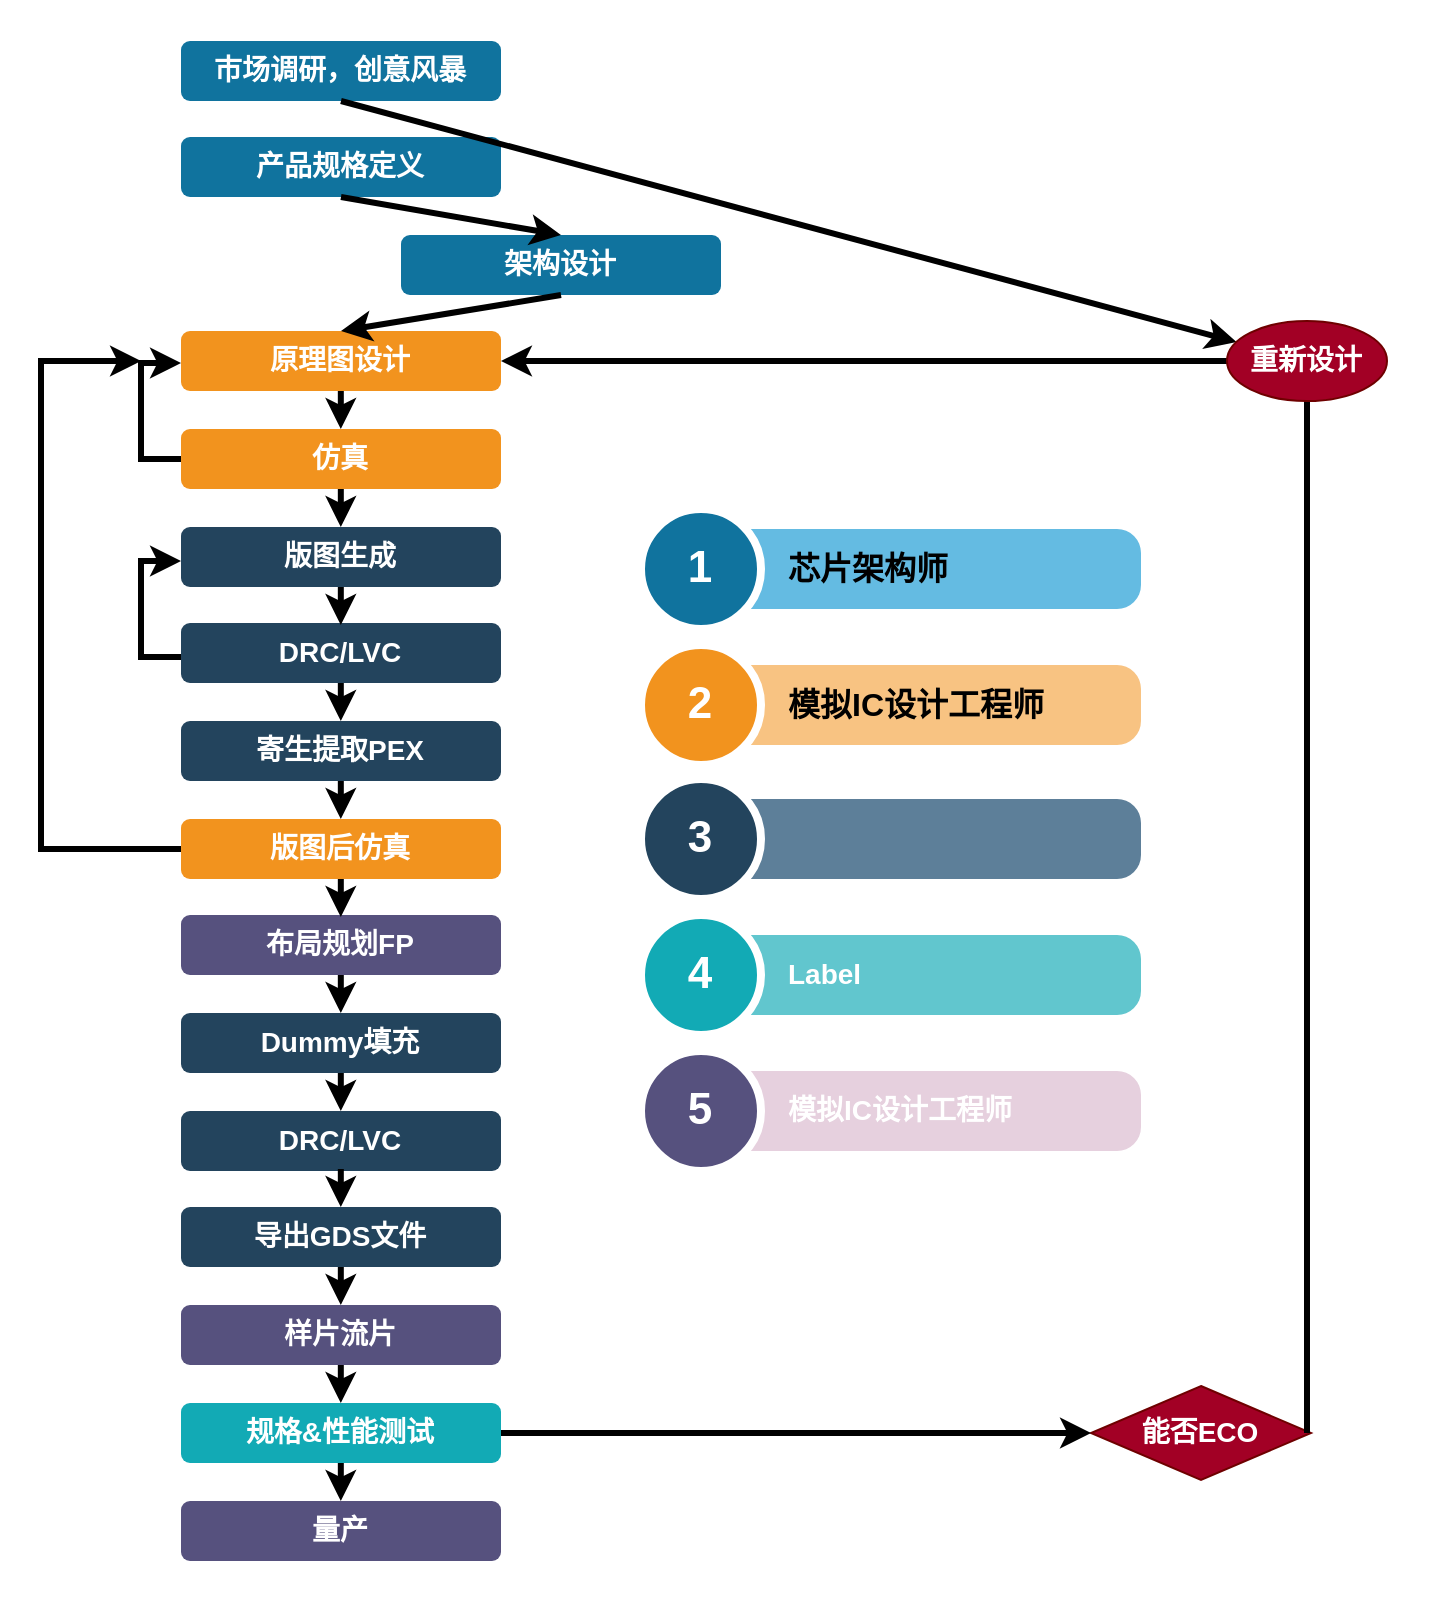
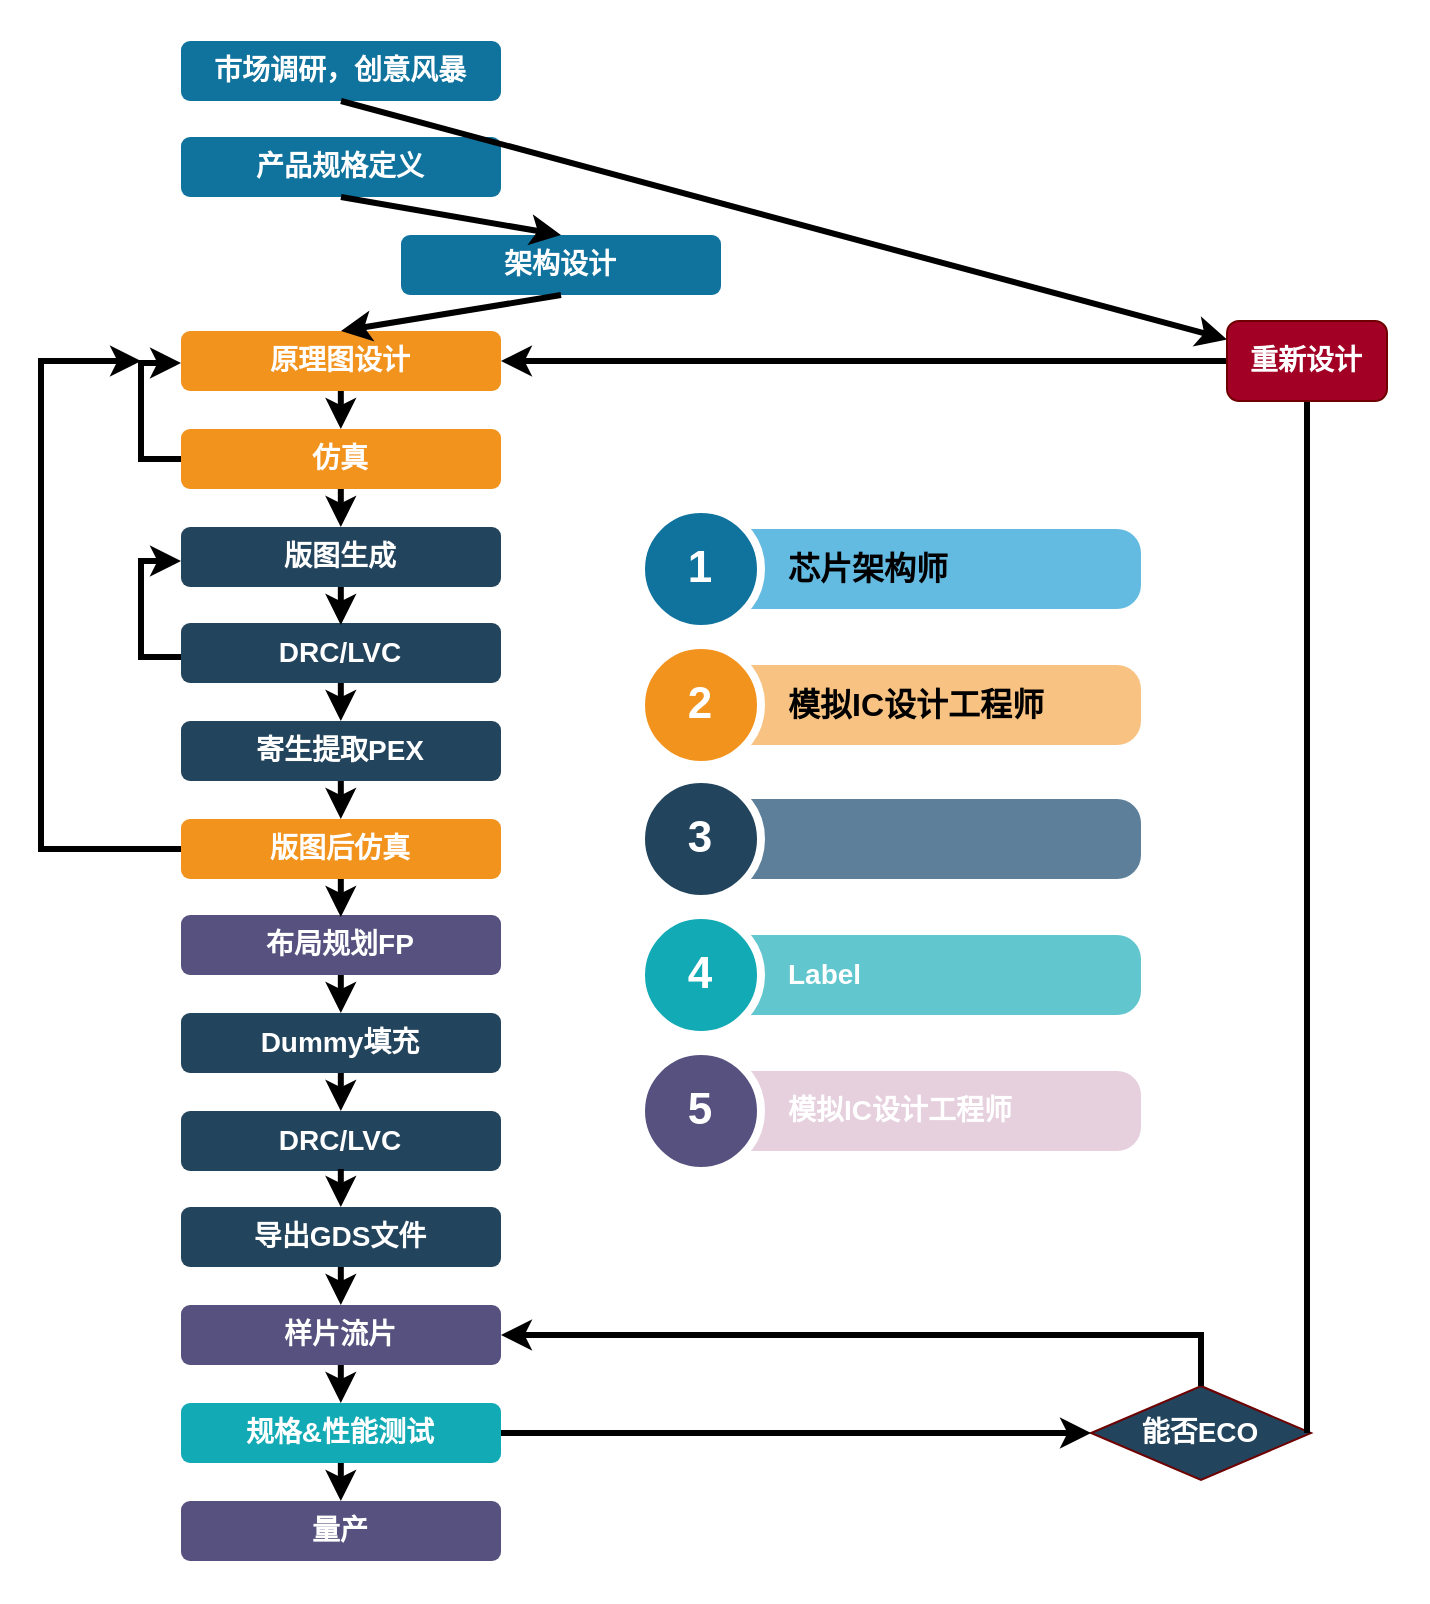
(1307, 361) -> (1307, 361)
none -> (887, 1335)
(1201, 1433) -> (1201, 1433)
